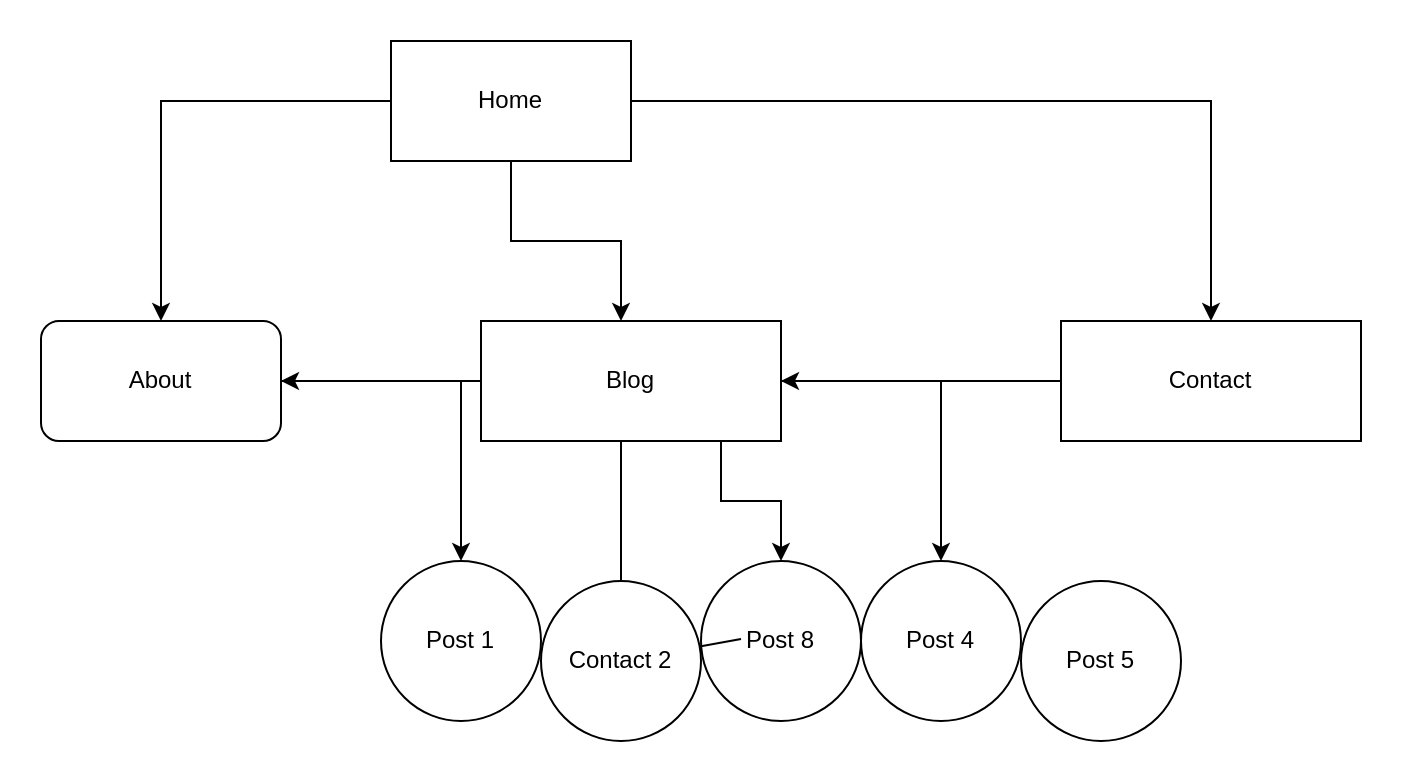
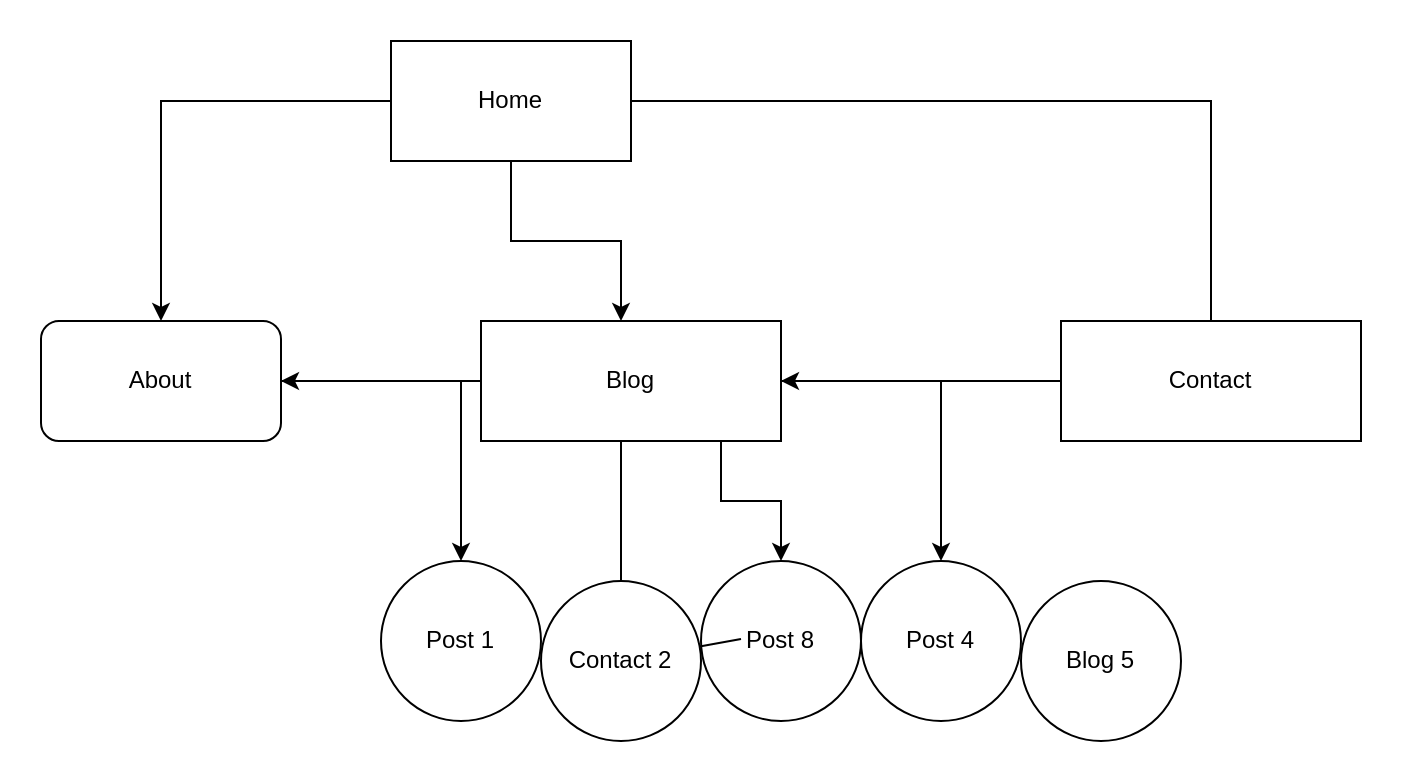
(1211, 306) -> (1211, 311)
(1101, 661) -> (1101, 661)
